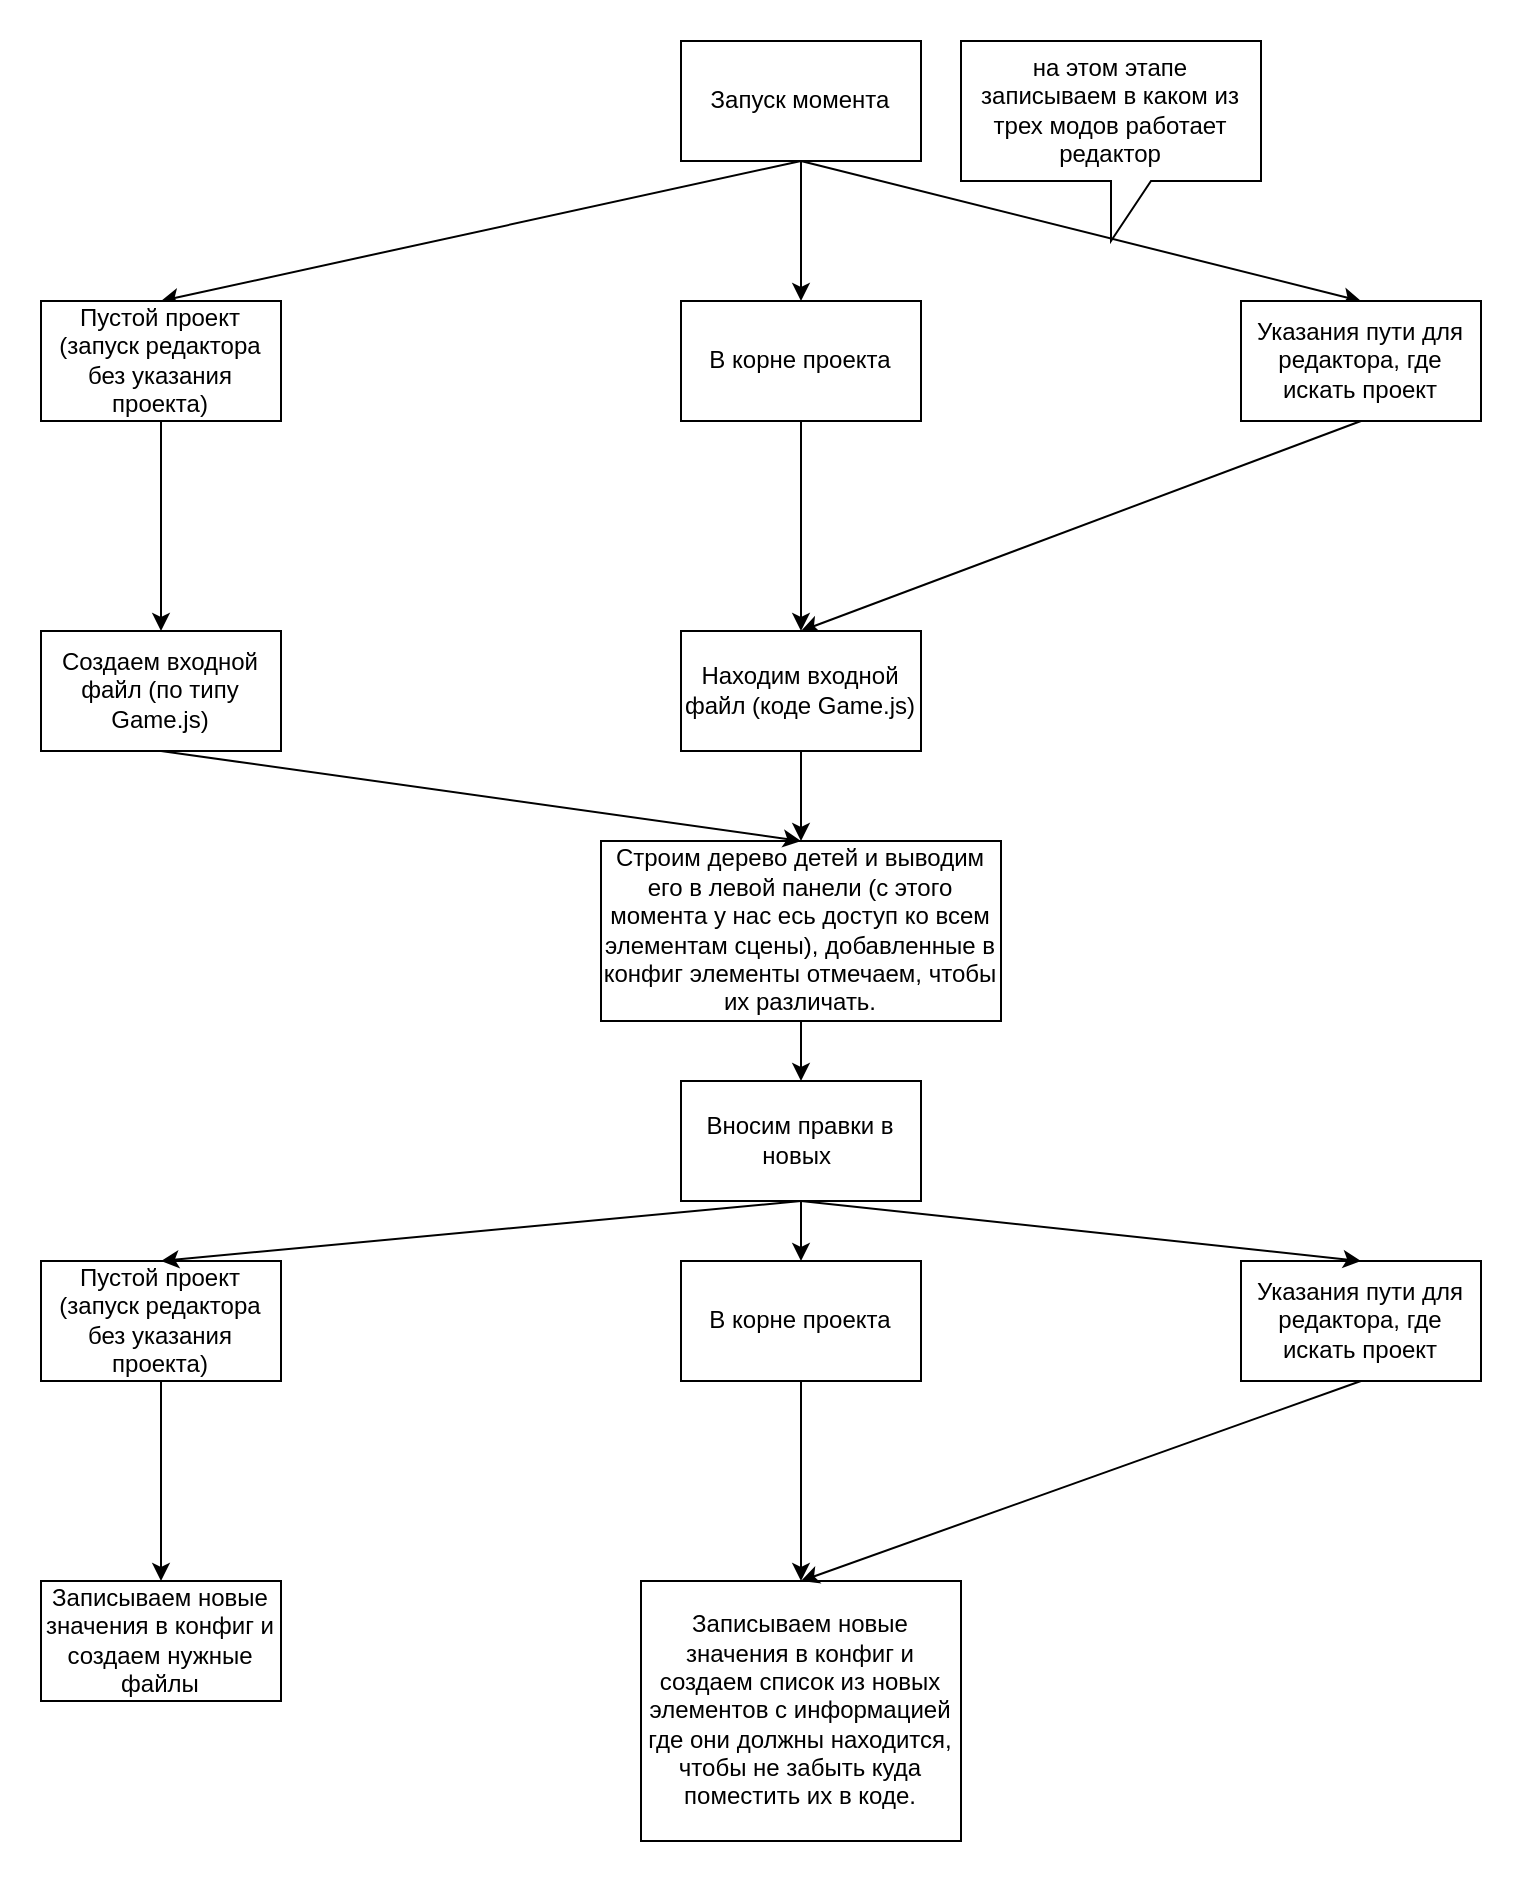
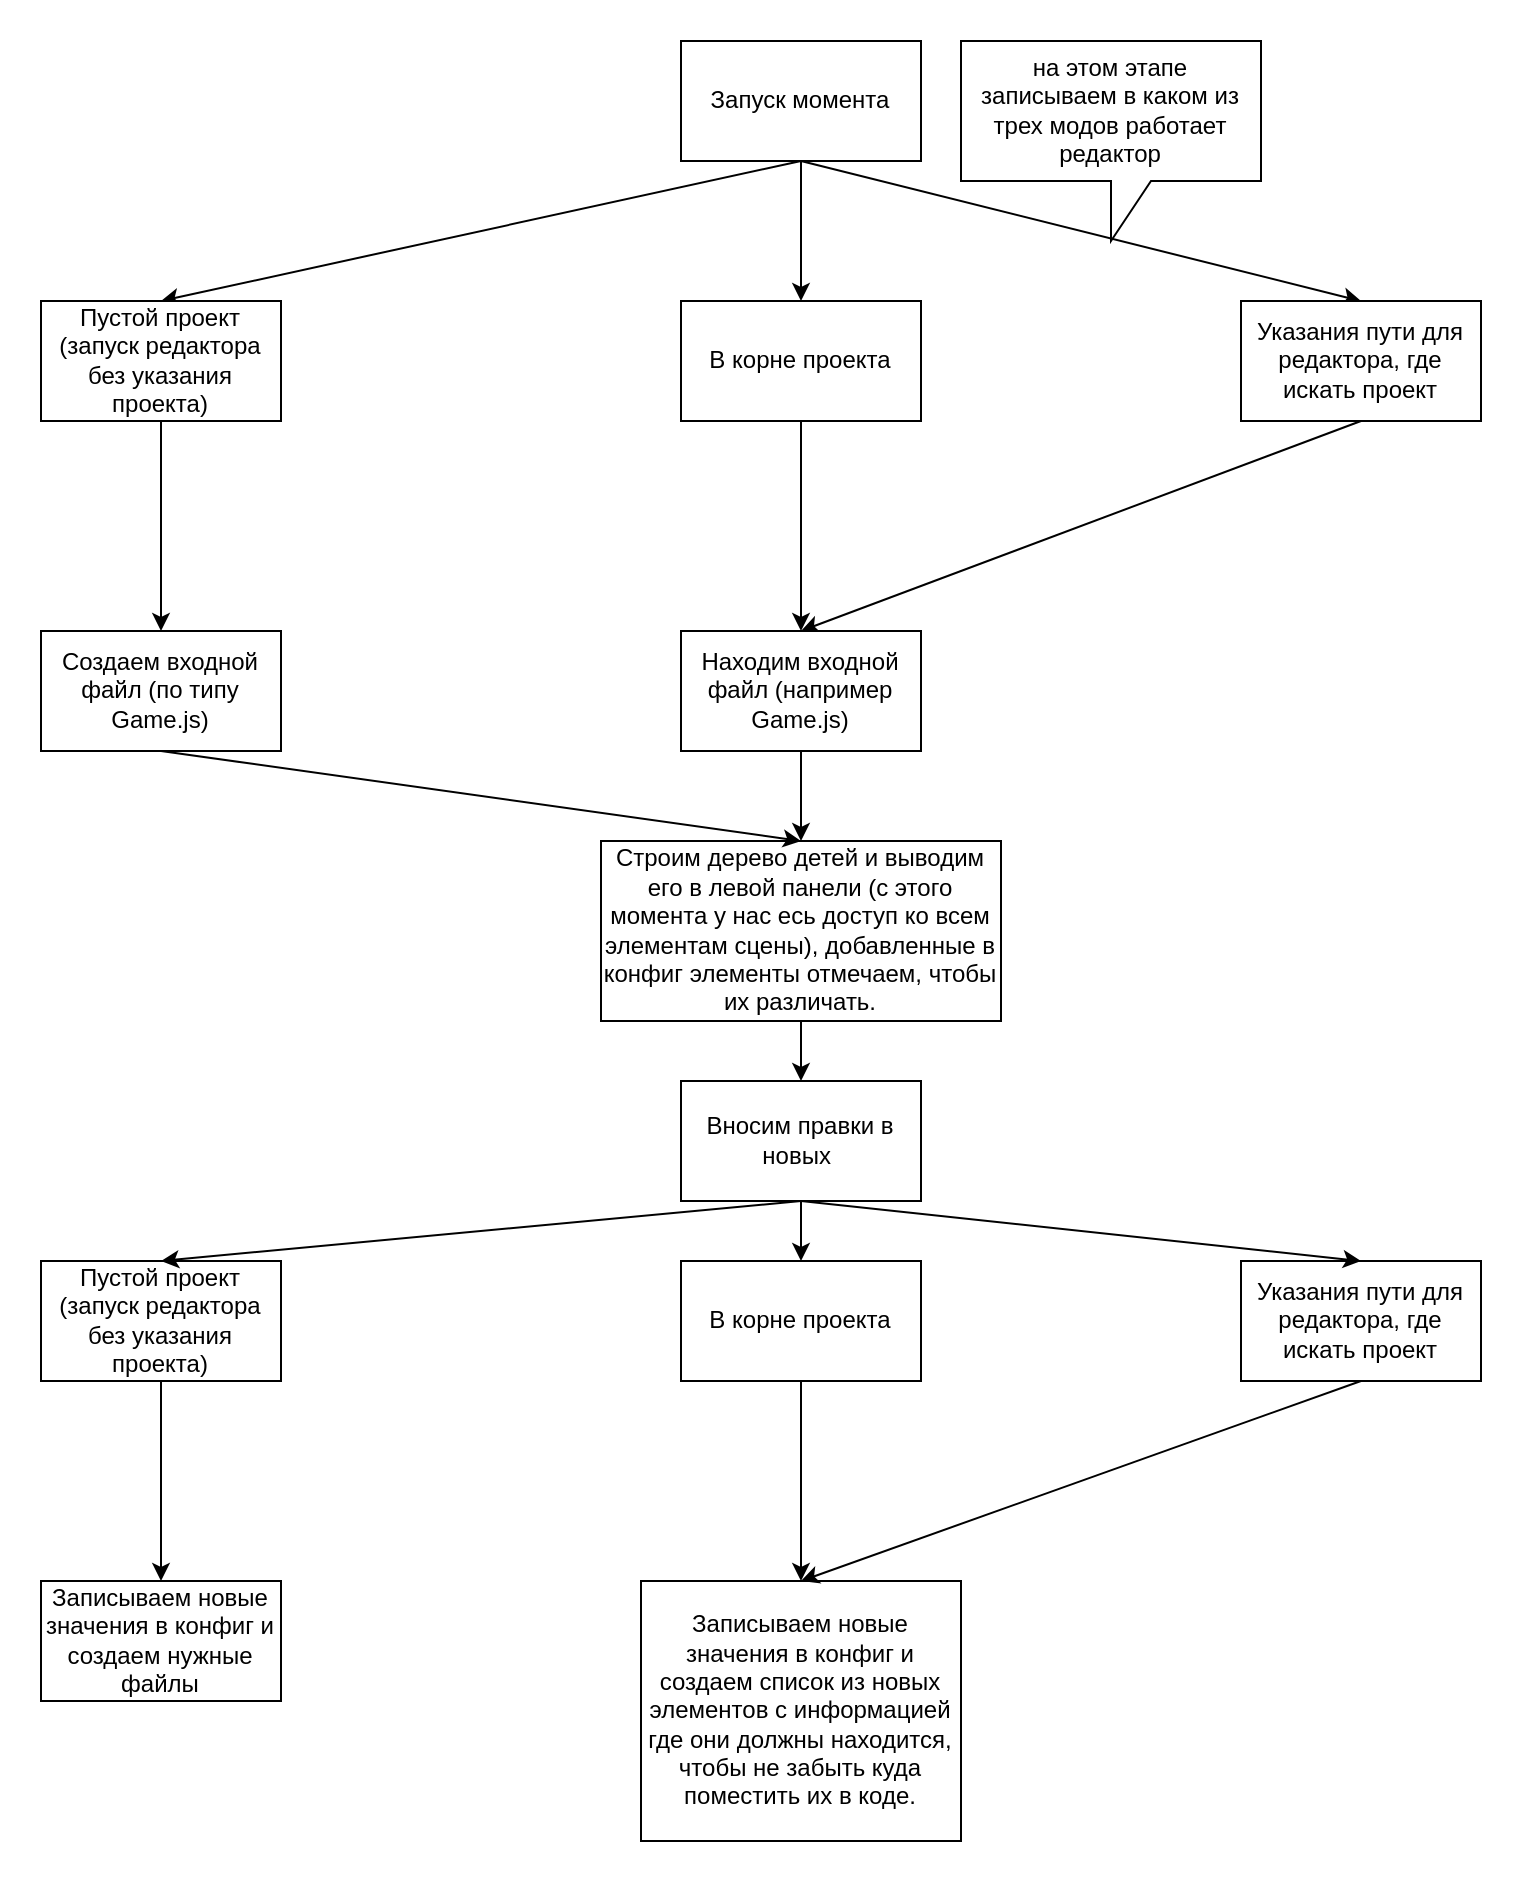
(801, 691) -> (801, 691)
